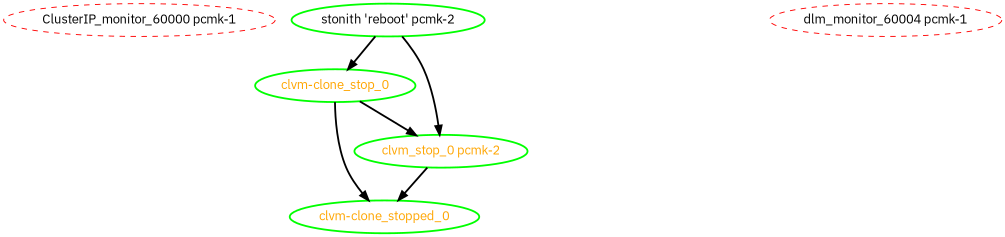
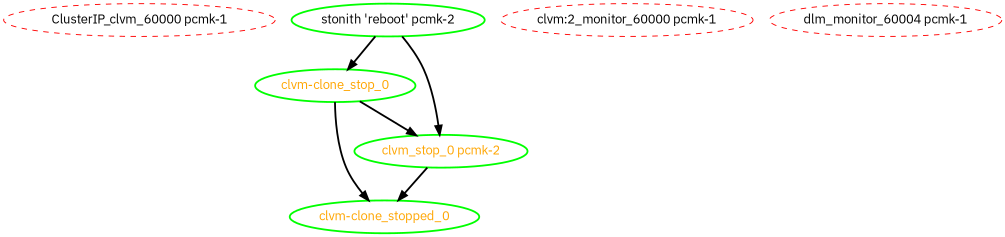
(139, 20) -> (139, 20)
none -> (627, 20)
